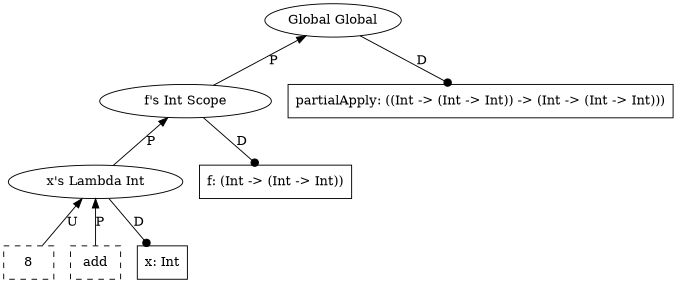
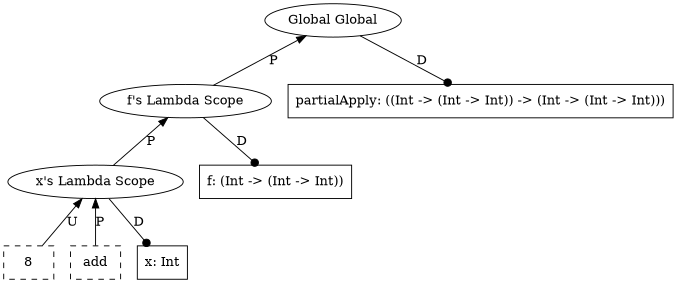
(186, 101) -> (186, 101)
(96, 182) -> (96, 182)
